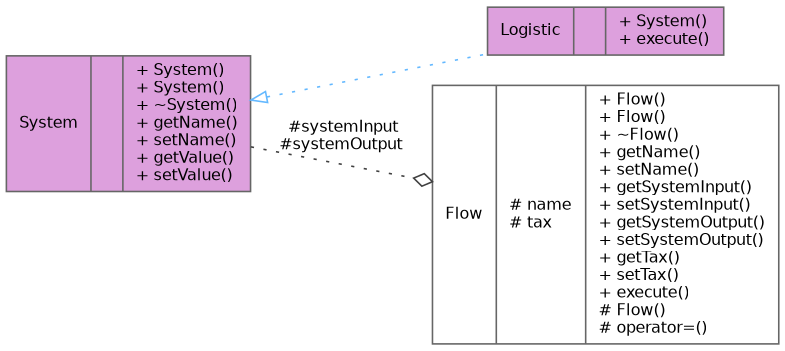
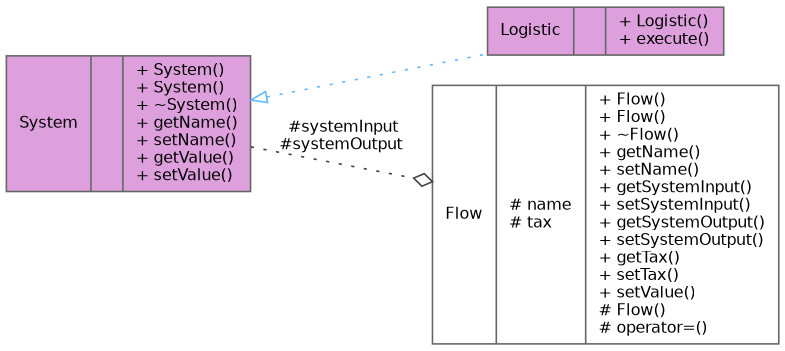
(663, 22) -> (664, 22)
(645, 293) -> (647, 293)
